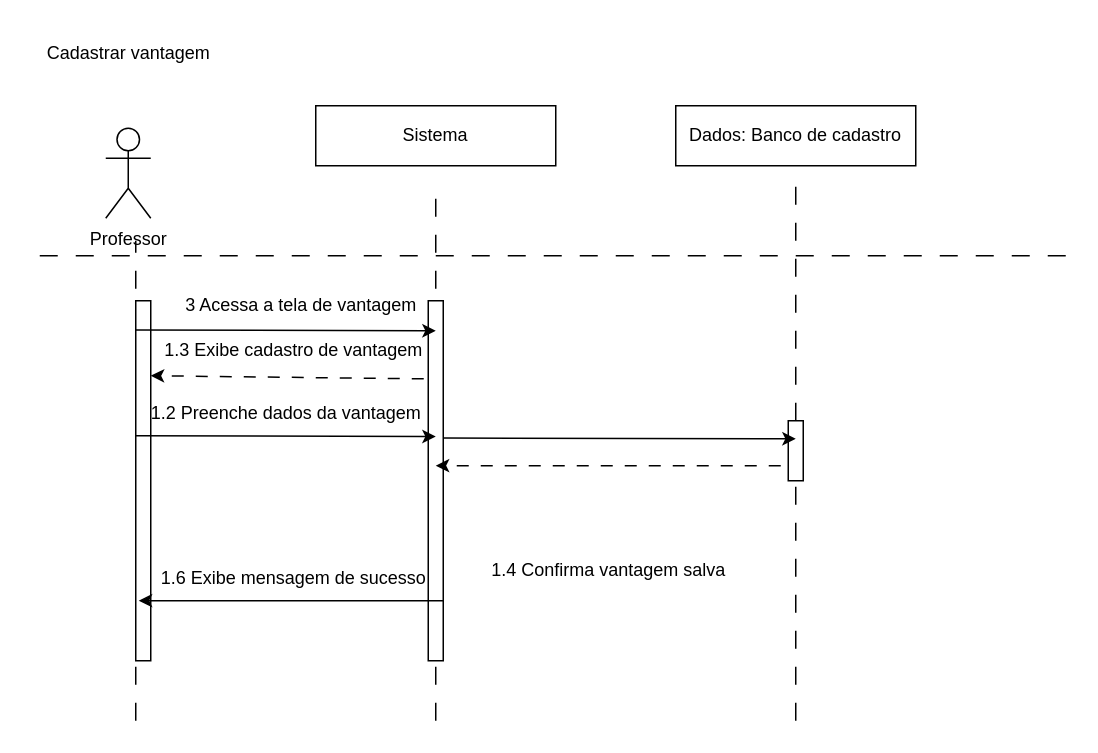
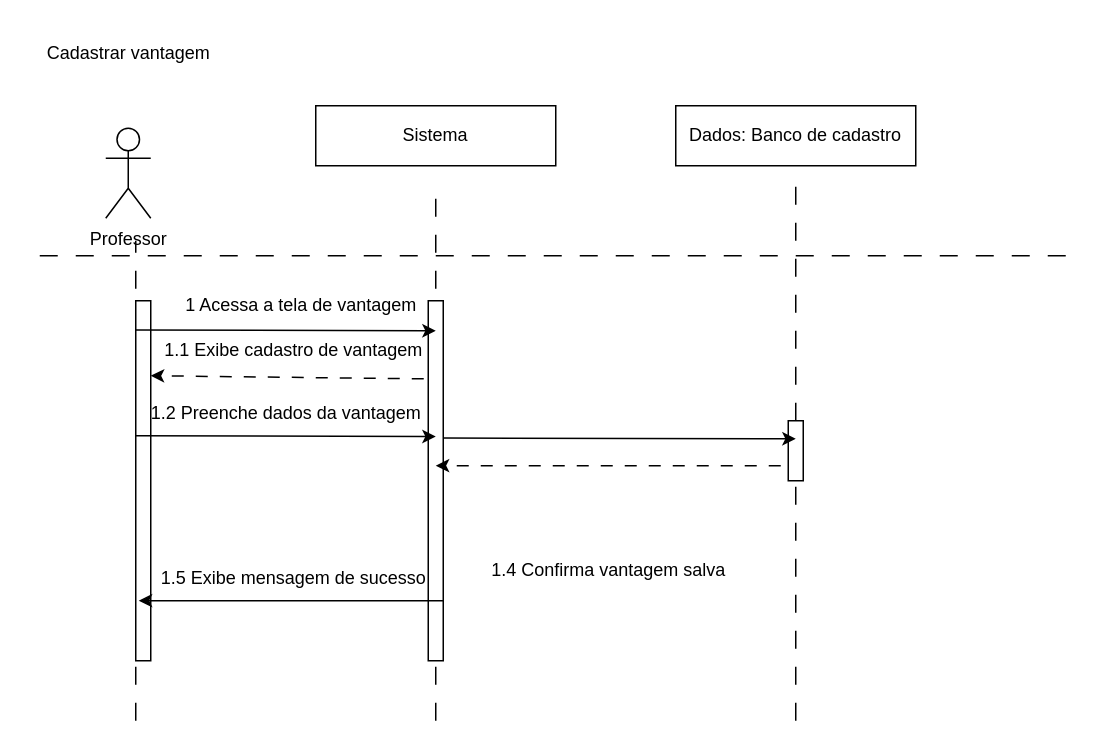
(302, 305) -> (302, 305)
(294, 350) -> (294, 350)
(294, 578) -> (294, 578)
